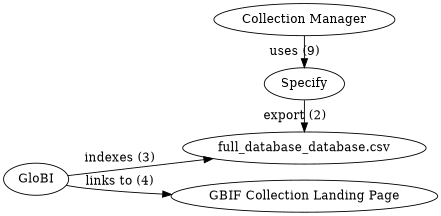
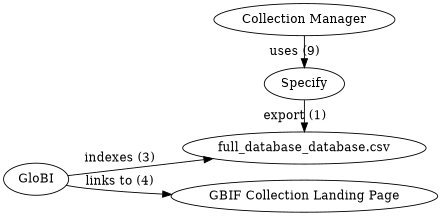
(295, 116) -> (295, 116)
